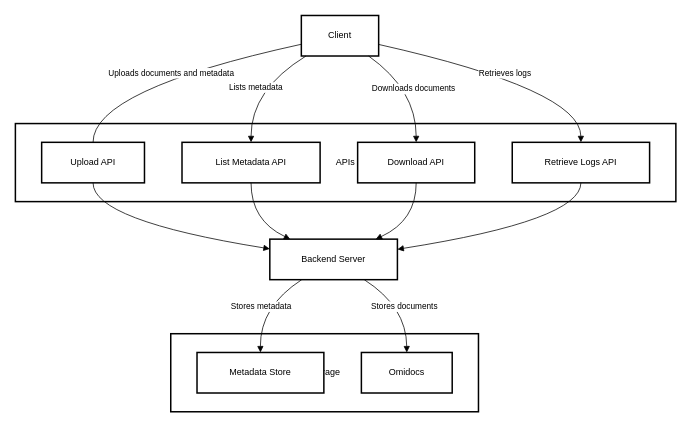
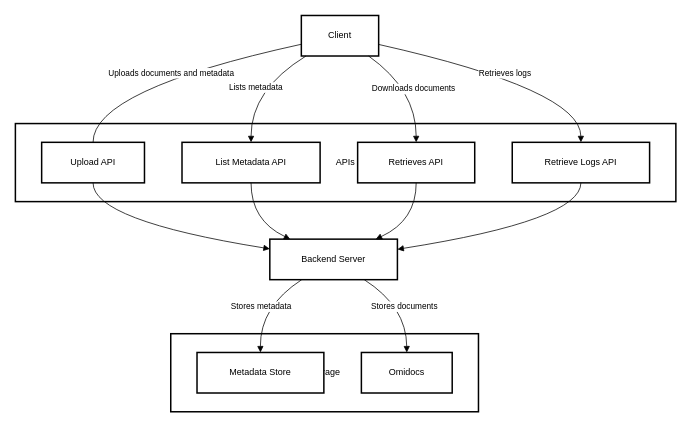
(416, 162) -> (416, 162)
